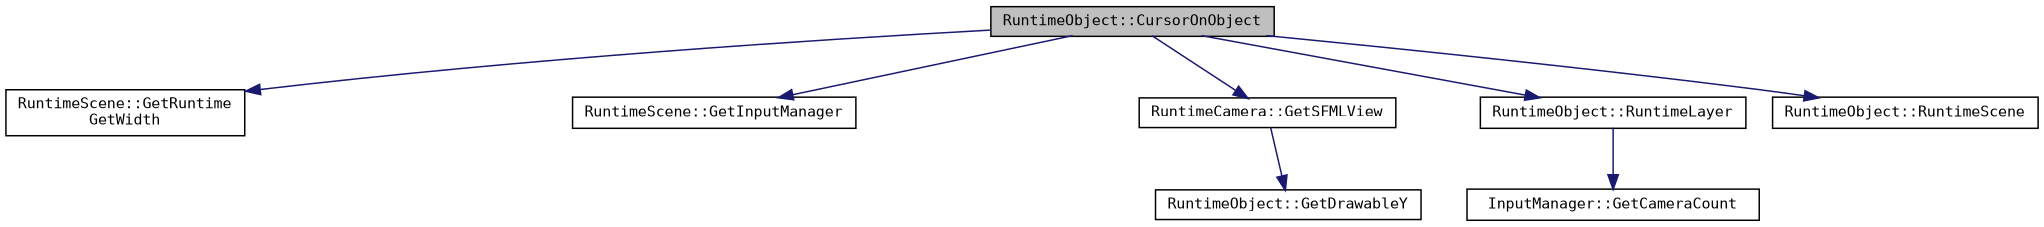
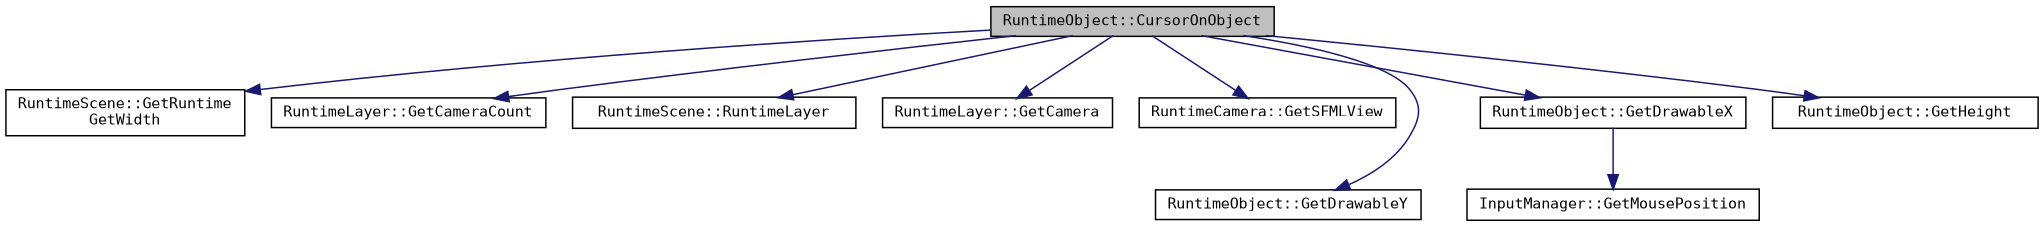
none -> (409, 113)
(714, 113) -> (714, 113)
none -> (998, 113)
(1613, 113) -> (1613, 113)
(1905, 113) -> (1905, 113)
(1276, 151) -> (1403, 84)
(1613, 205) -> (1613, 205)
